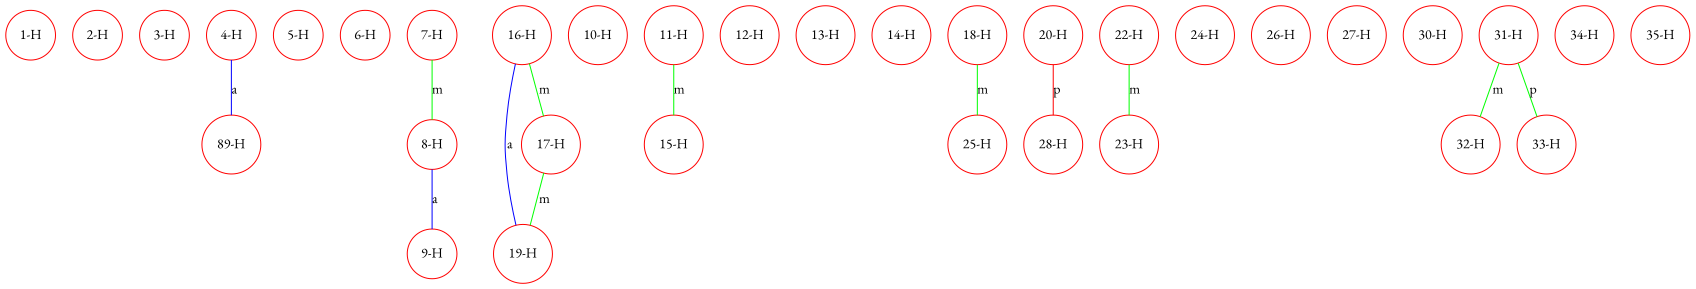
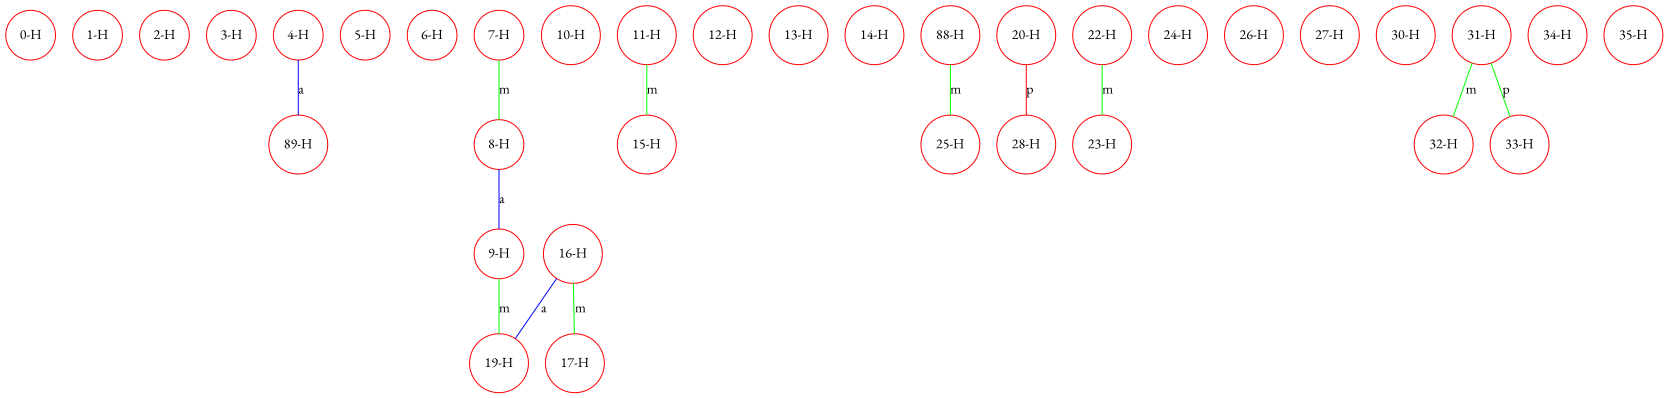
none -> (31, 35)
(977, 35) -> (950, 35)
(537, 199) -> (499, 306)
